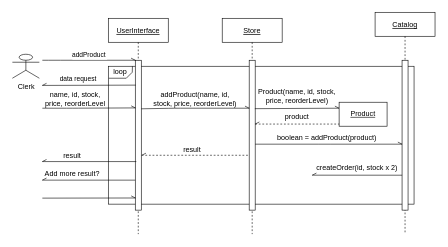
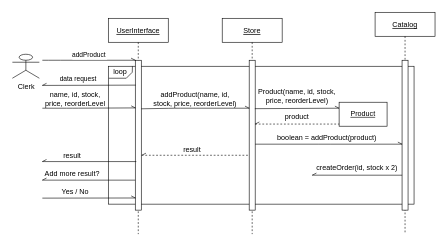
none -> (75, 192)
